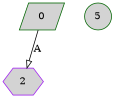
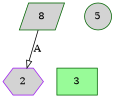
(42, 16) -> (42, 16)
none -> (77, 82)
